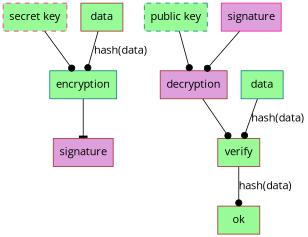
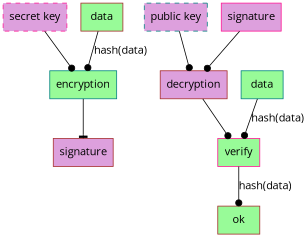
(35, 17) -> (35, 17)
(176, 17) -> (176, 17)
(239, 152) -> (239, 152)
